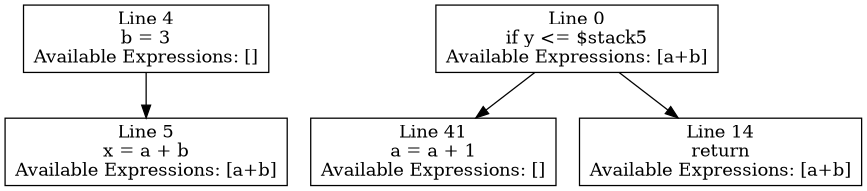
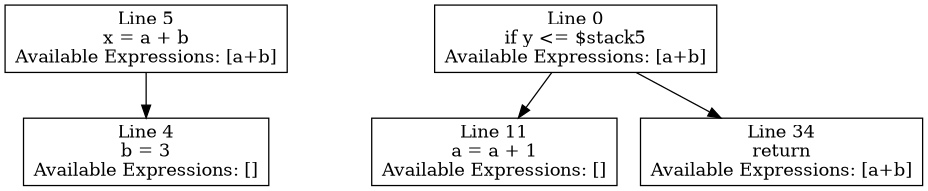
(146, 89) -> (146, 89)
(433, 152) -> (494, 152)
(721, 152) -> (782, 152)
